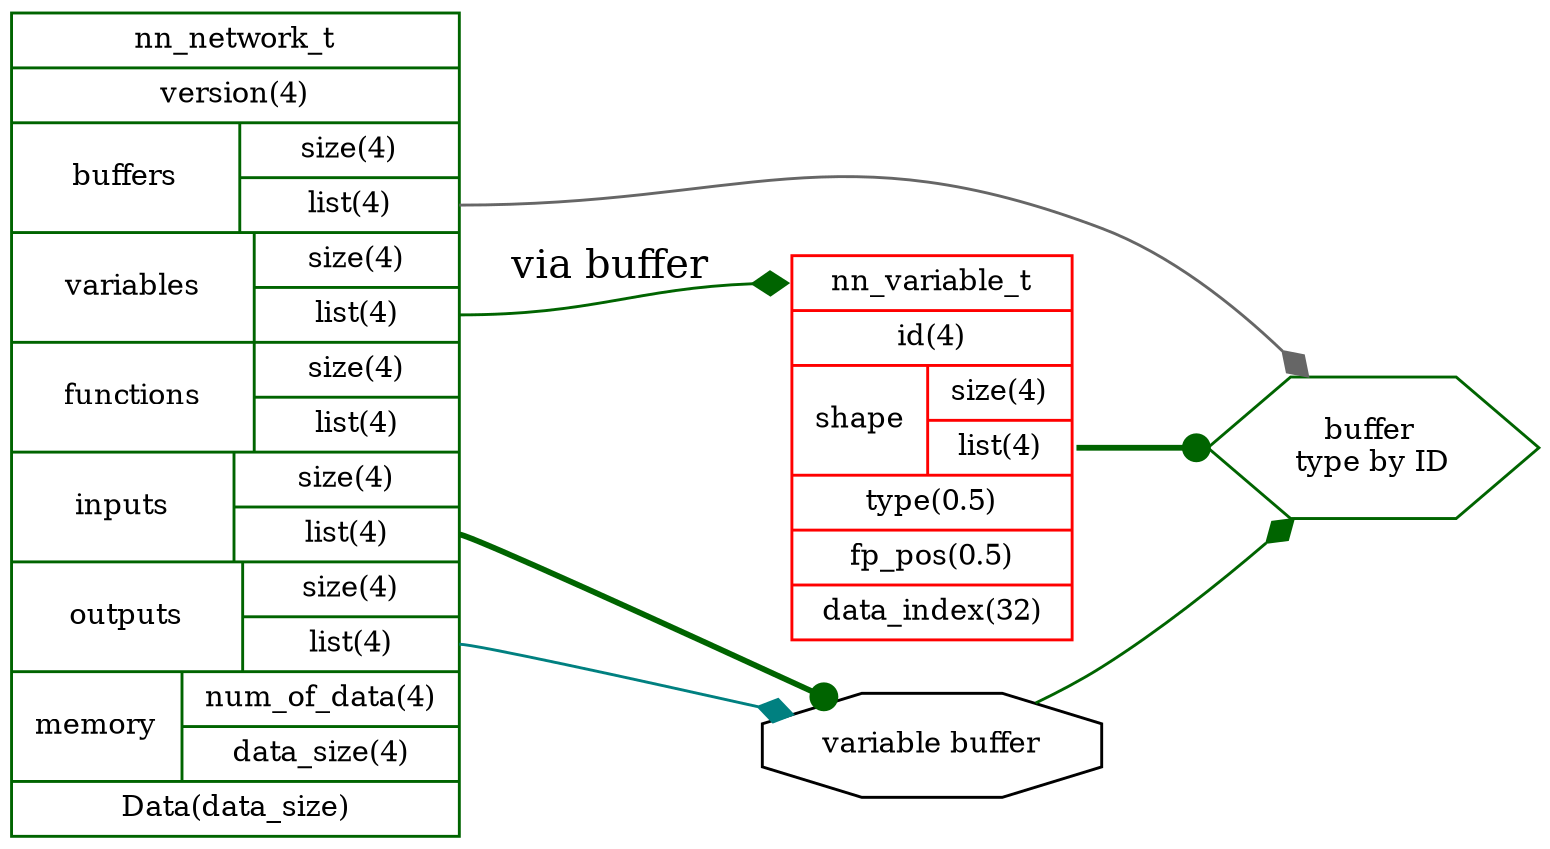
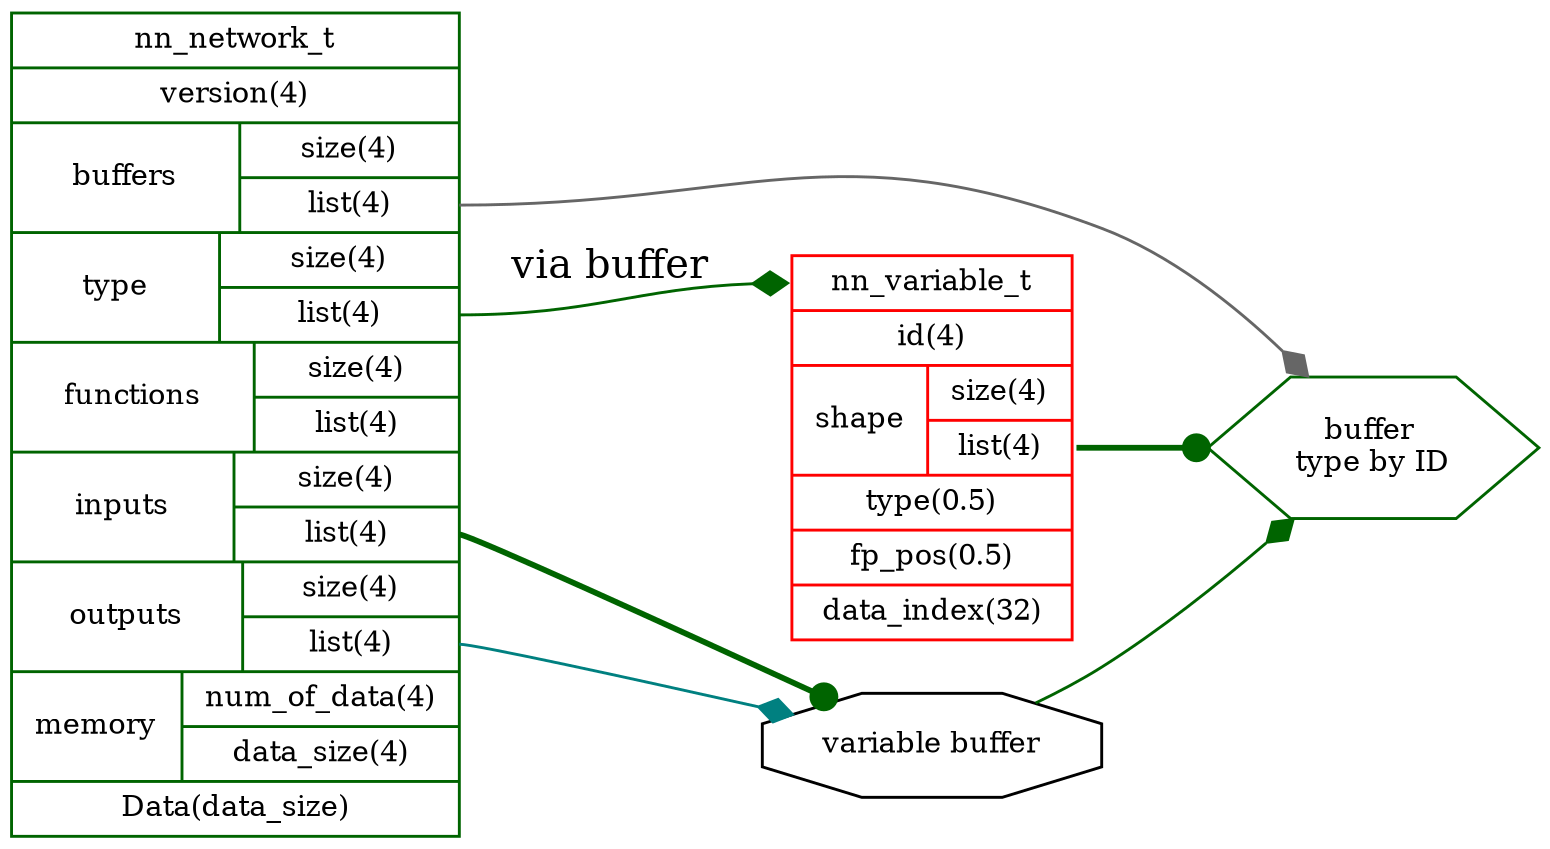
(133, 286) -> (116, 286)
